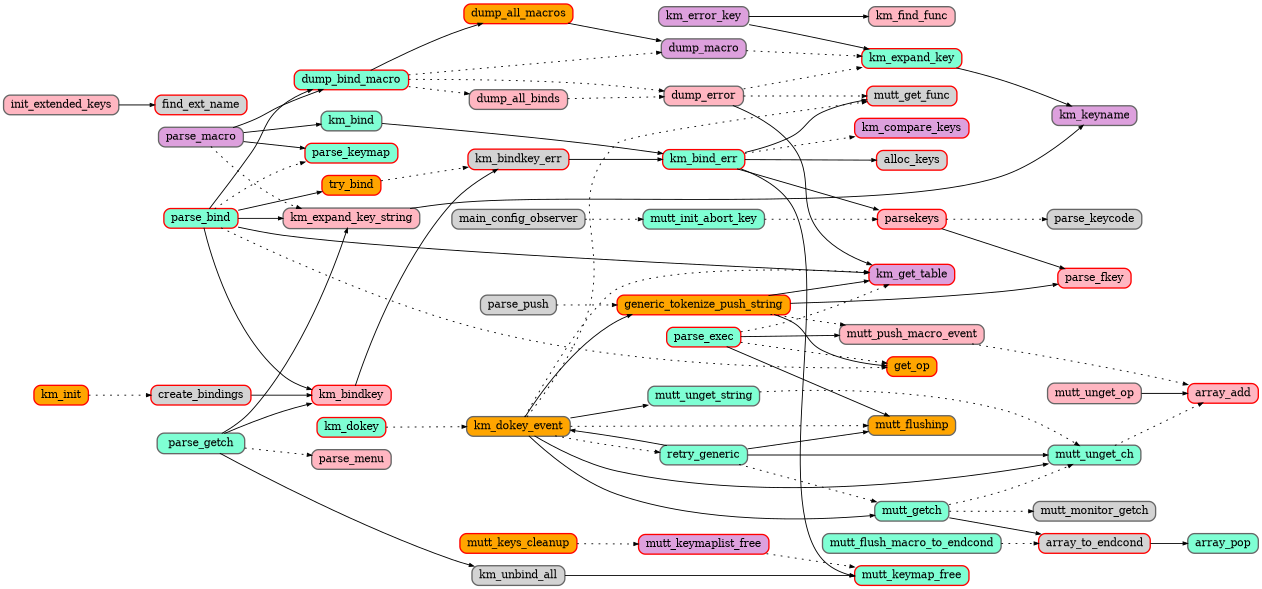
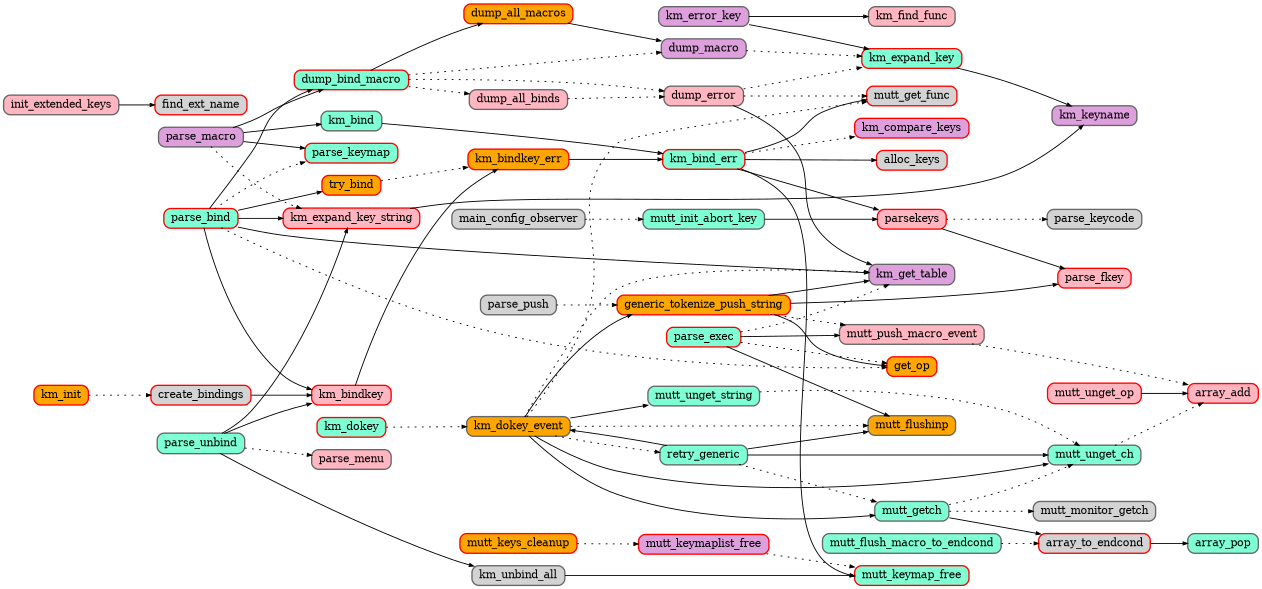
(518, 159) -> (518, 159)
(351, 218) -> (351, 218)
(818, 219) -> (818, 219)
(912, 275) -> (912, 275)
(1094, 393) -> (1094, 393)
(201, 443) -> (201, 443)
